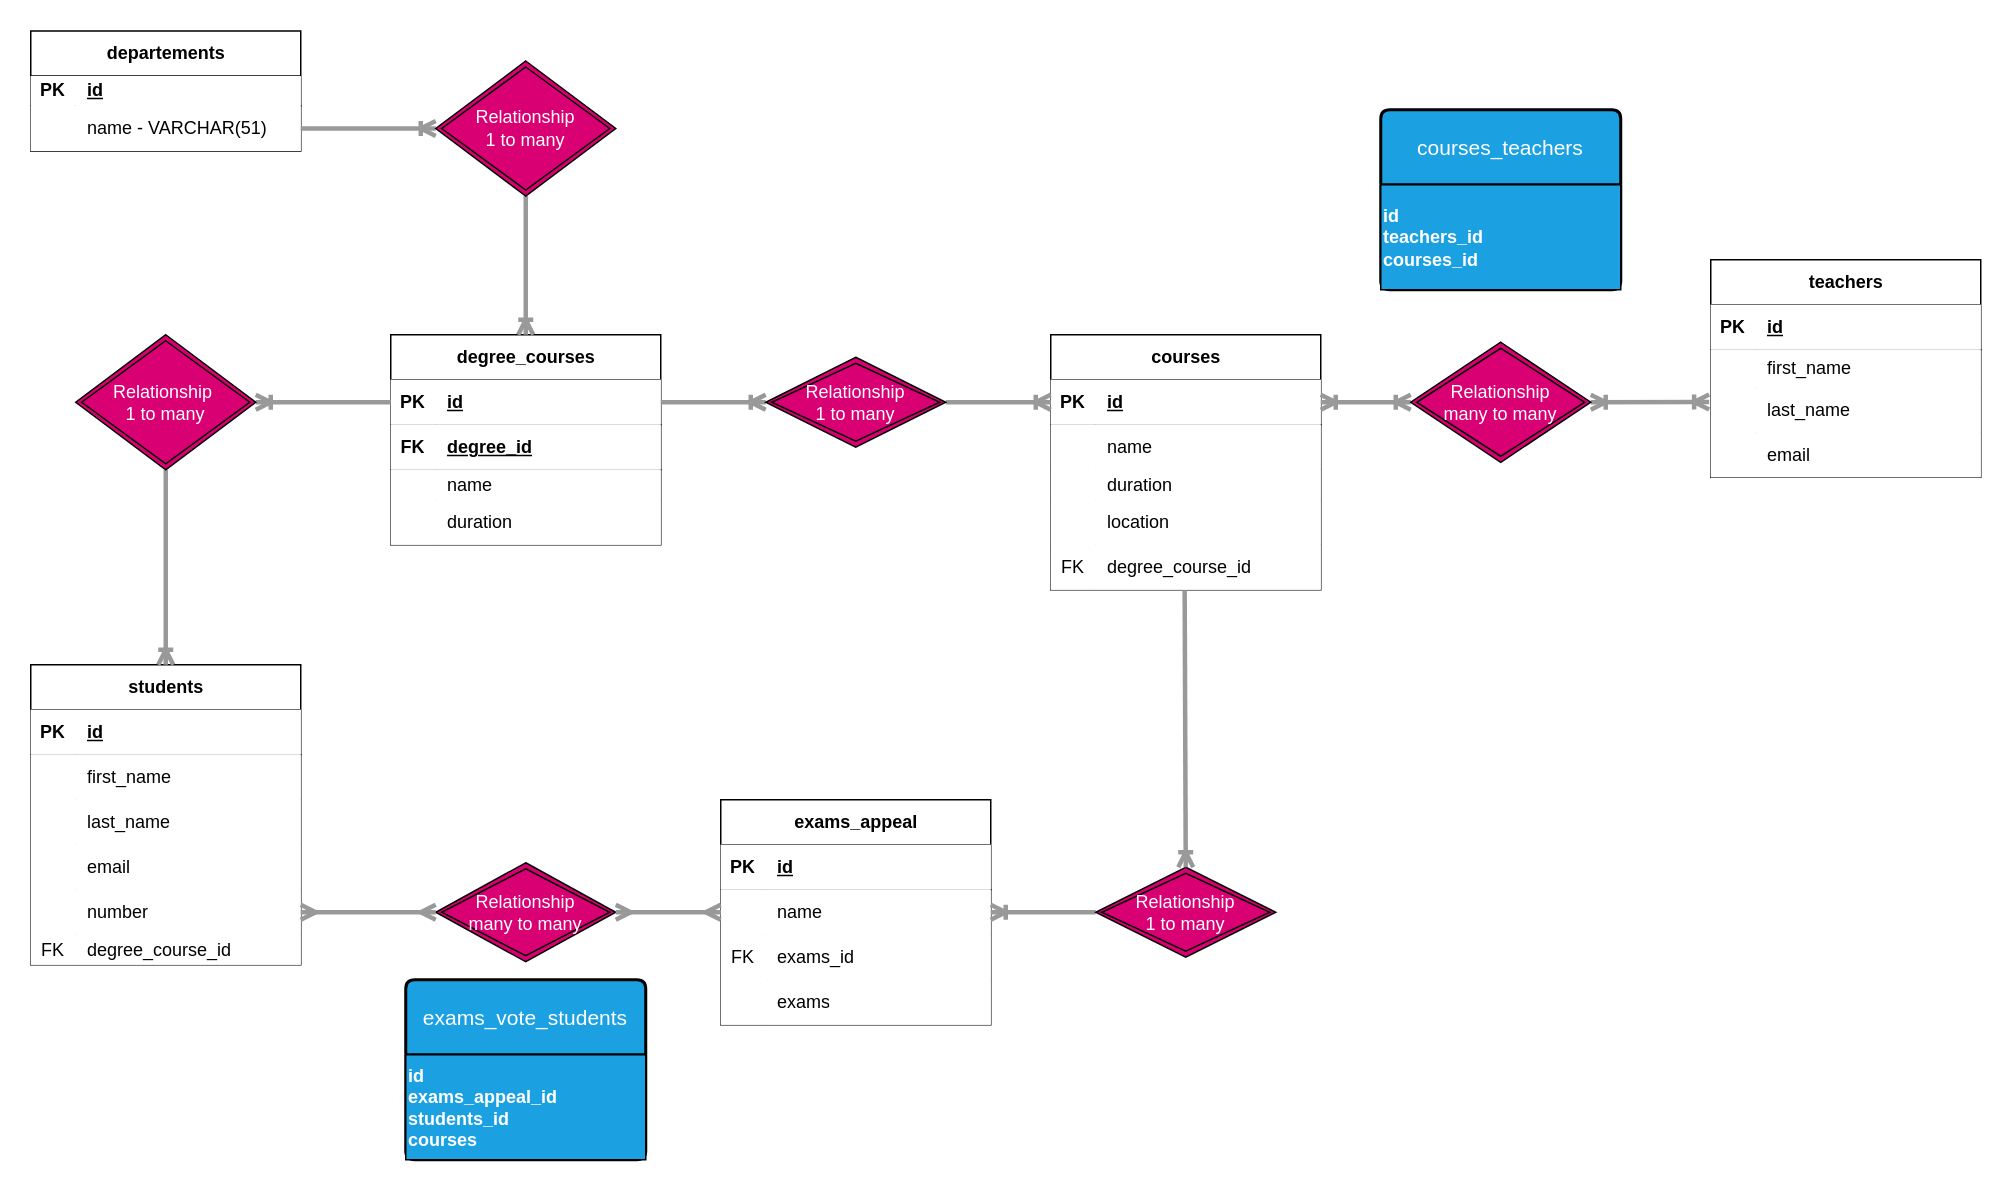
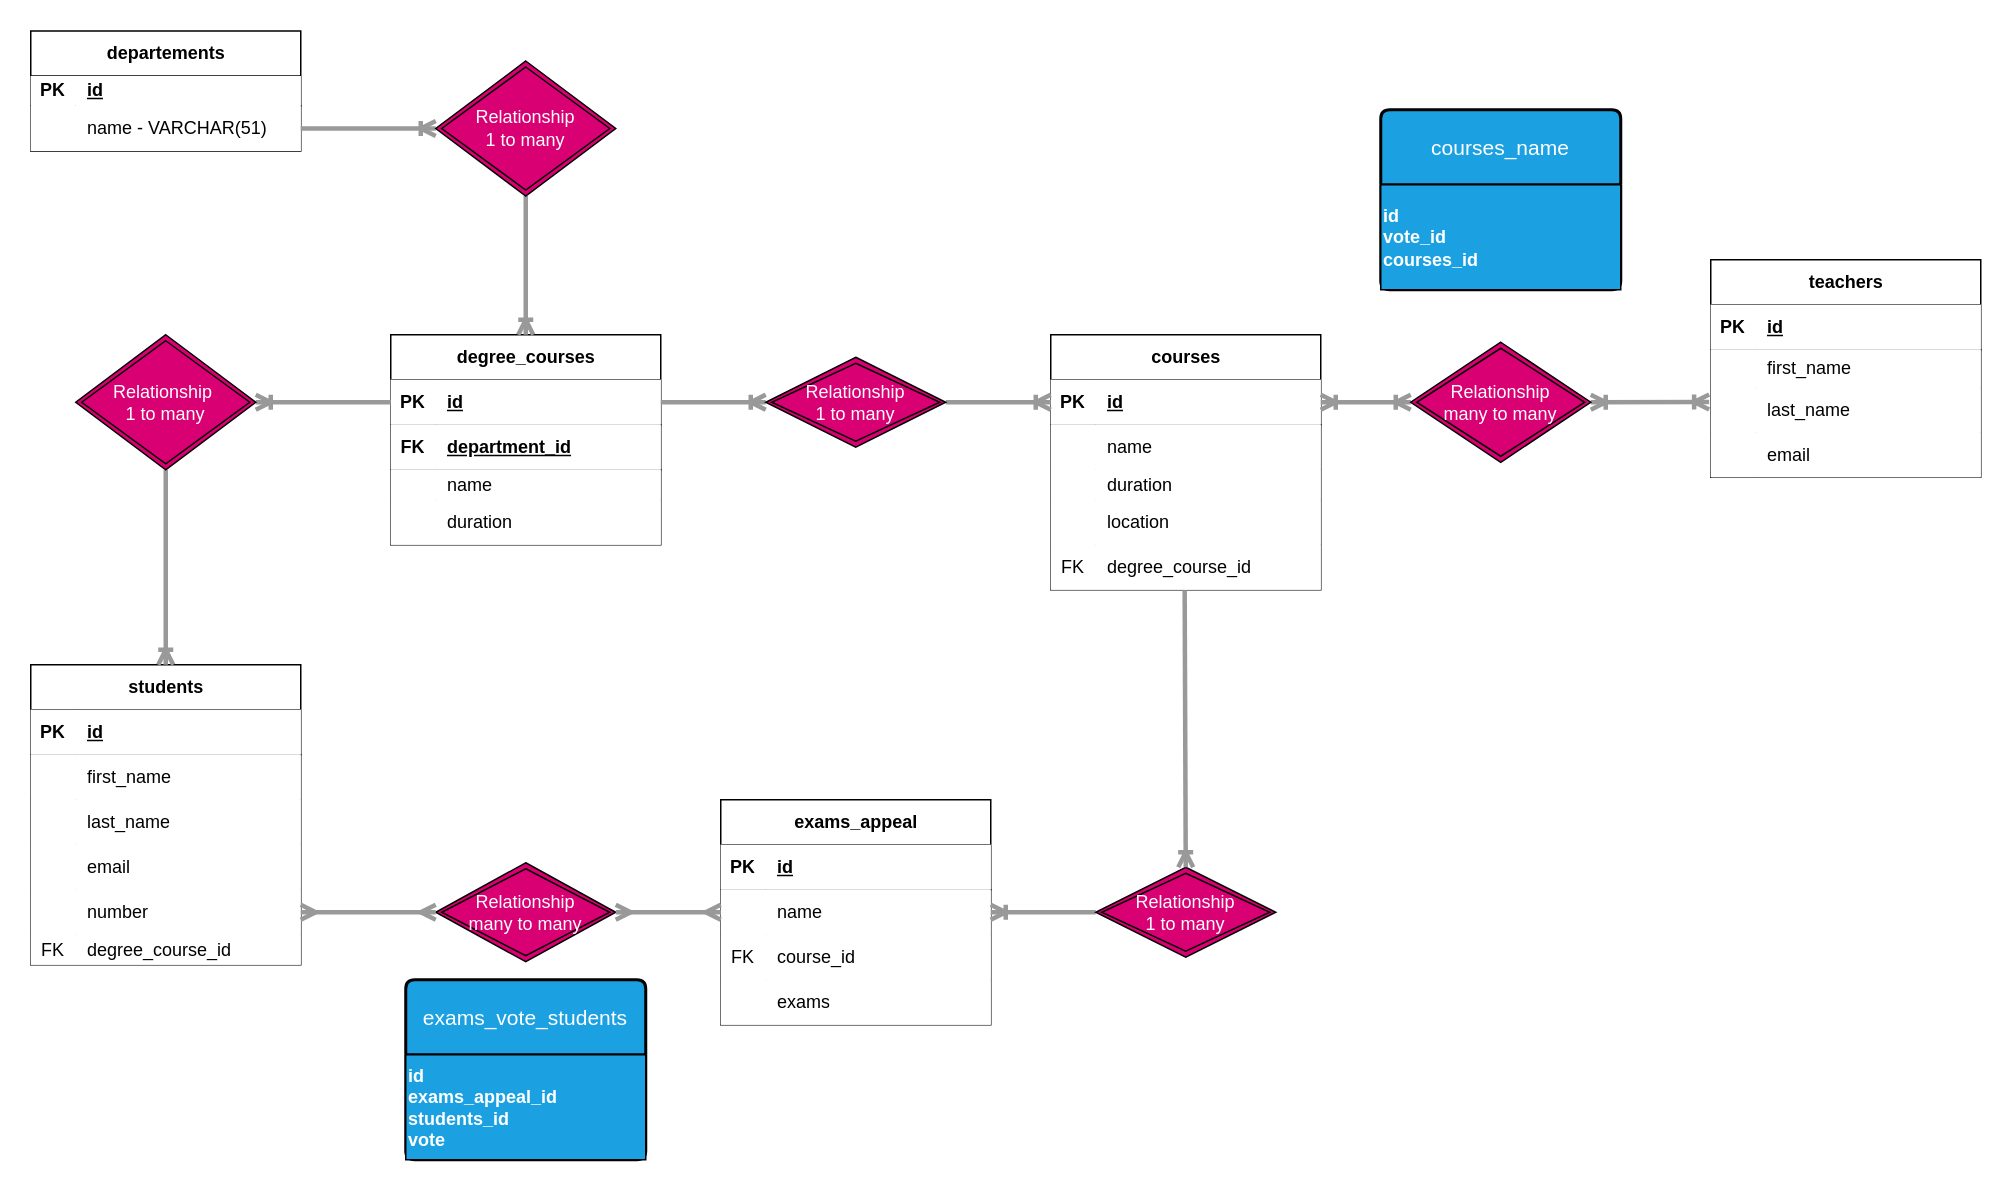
(1501, 148) -> (1501, 148)
(1437, 238) -> (1432, 238)
(491, 448) -> (511, 448)
(816, 958) -> (821, 958)
(480, 1108) -> (480, 1108)
